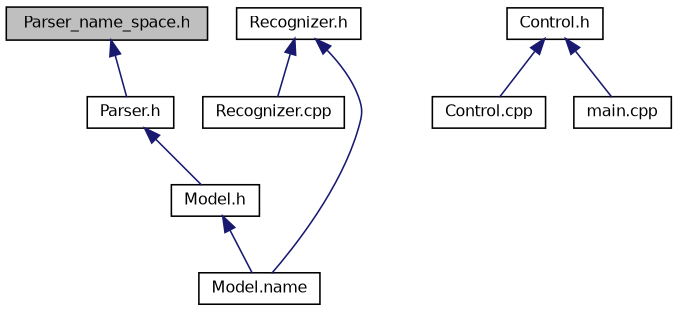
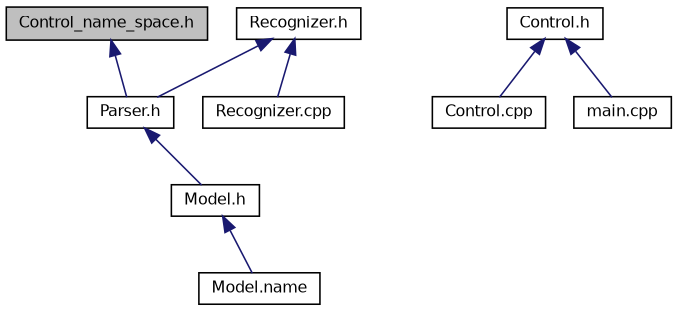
(107, 24) -> (107, 24)
(344, 166) -> (208, 72)
